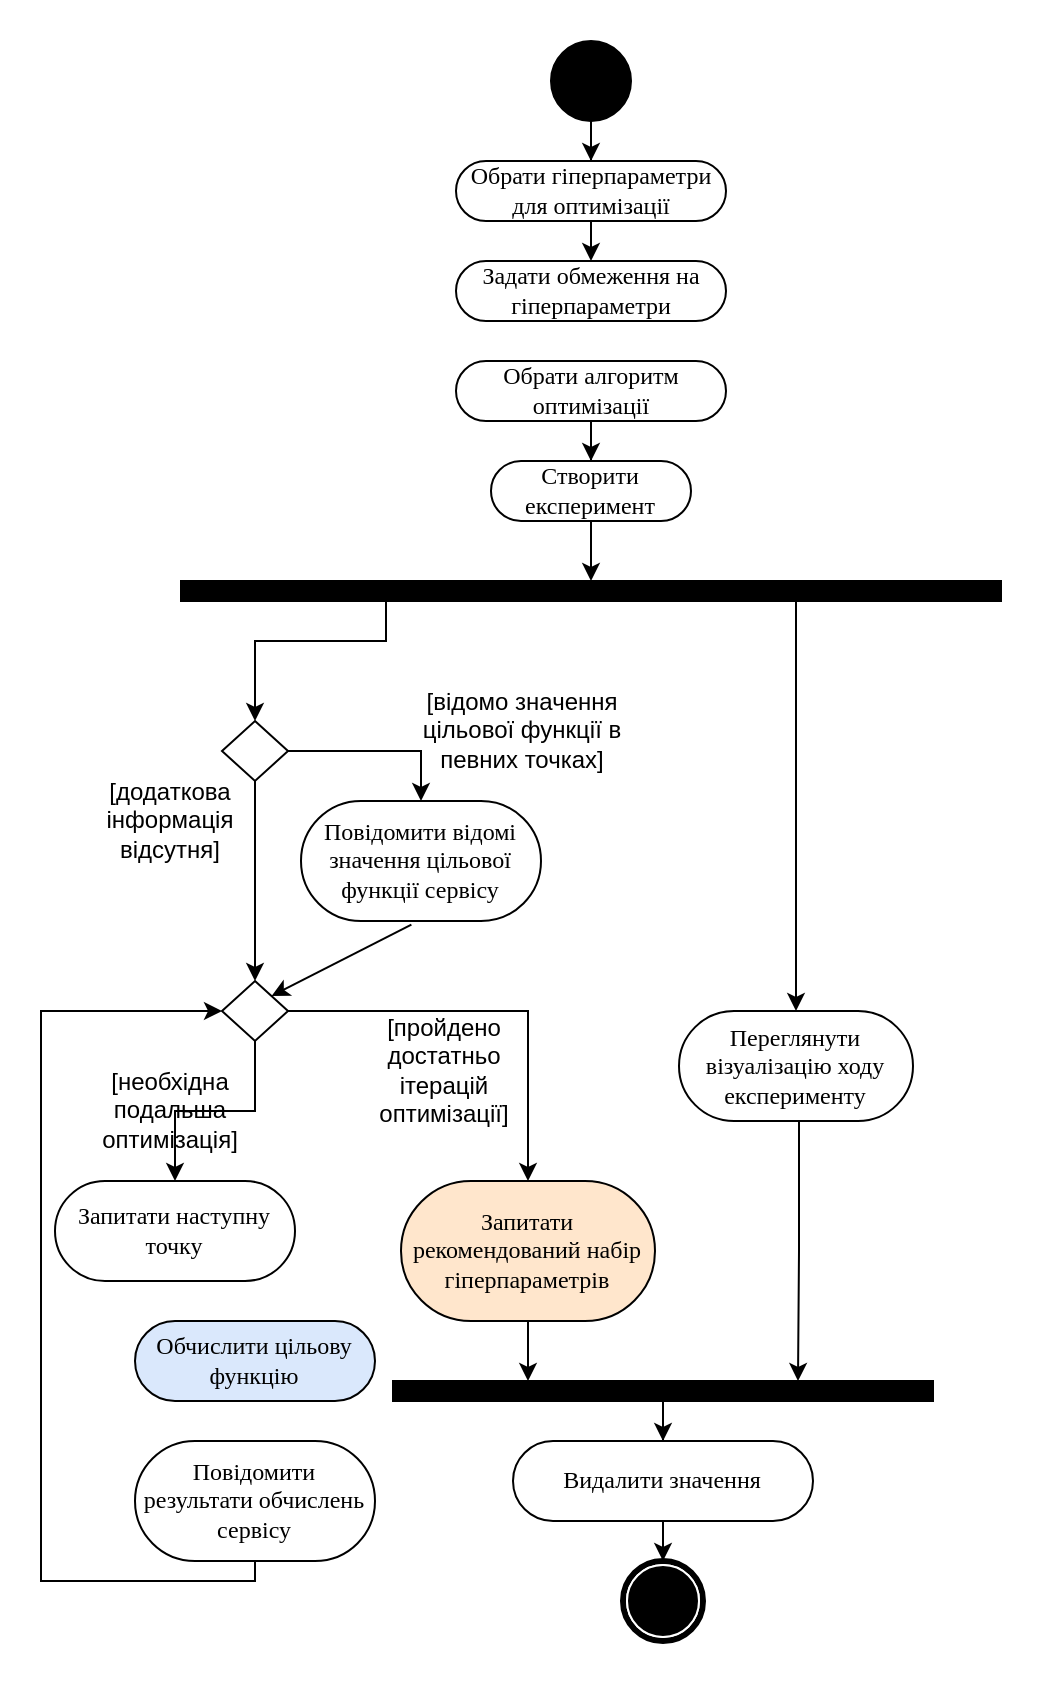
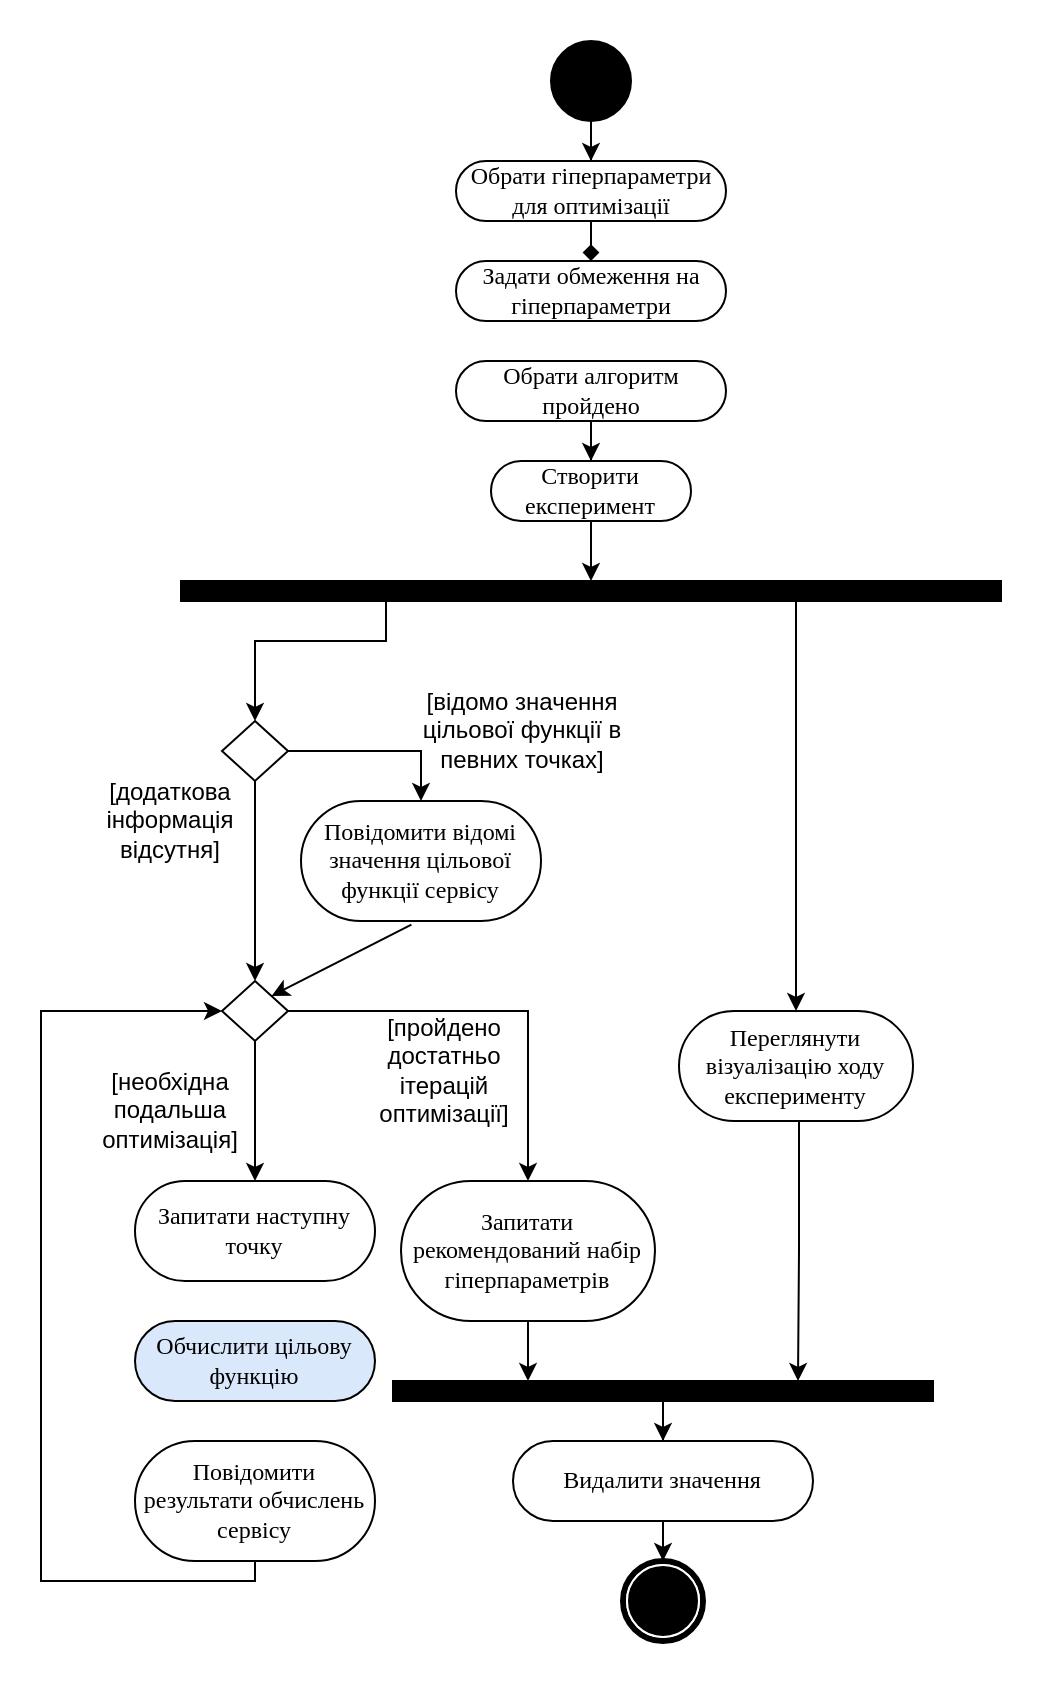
(591, 246) -> (591, 245)
(592, 391) -> (592, 391)
(175, 1231) -> (255, 1231)
(528, 1251) -> (528, 1251)
